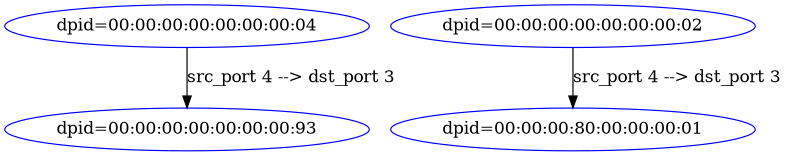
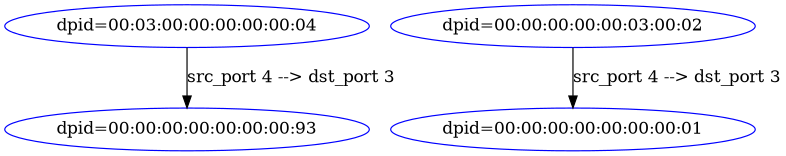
(187, 26) -> (187, 26)
(573, 26) -> (573, 26)
(573, 129) -> (573, 129)
